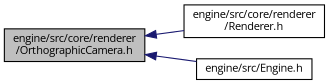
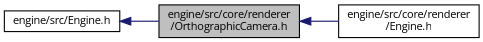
(254, 21) -> (409, 21)
(176, 59) -> (145, 21)
